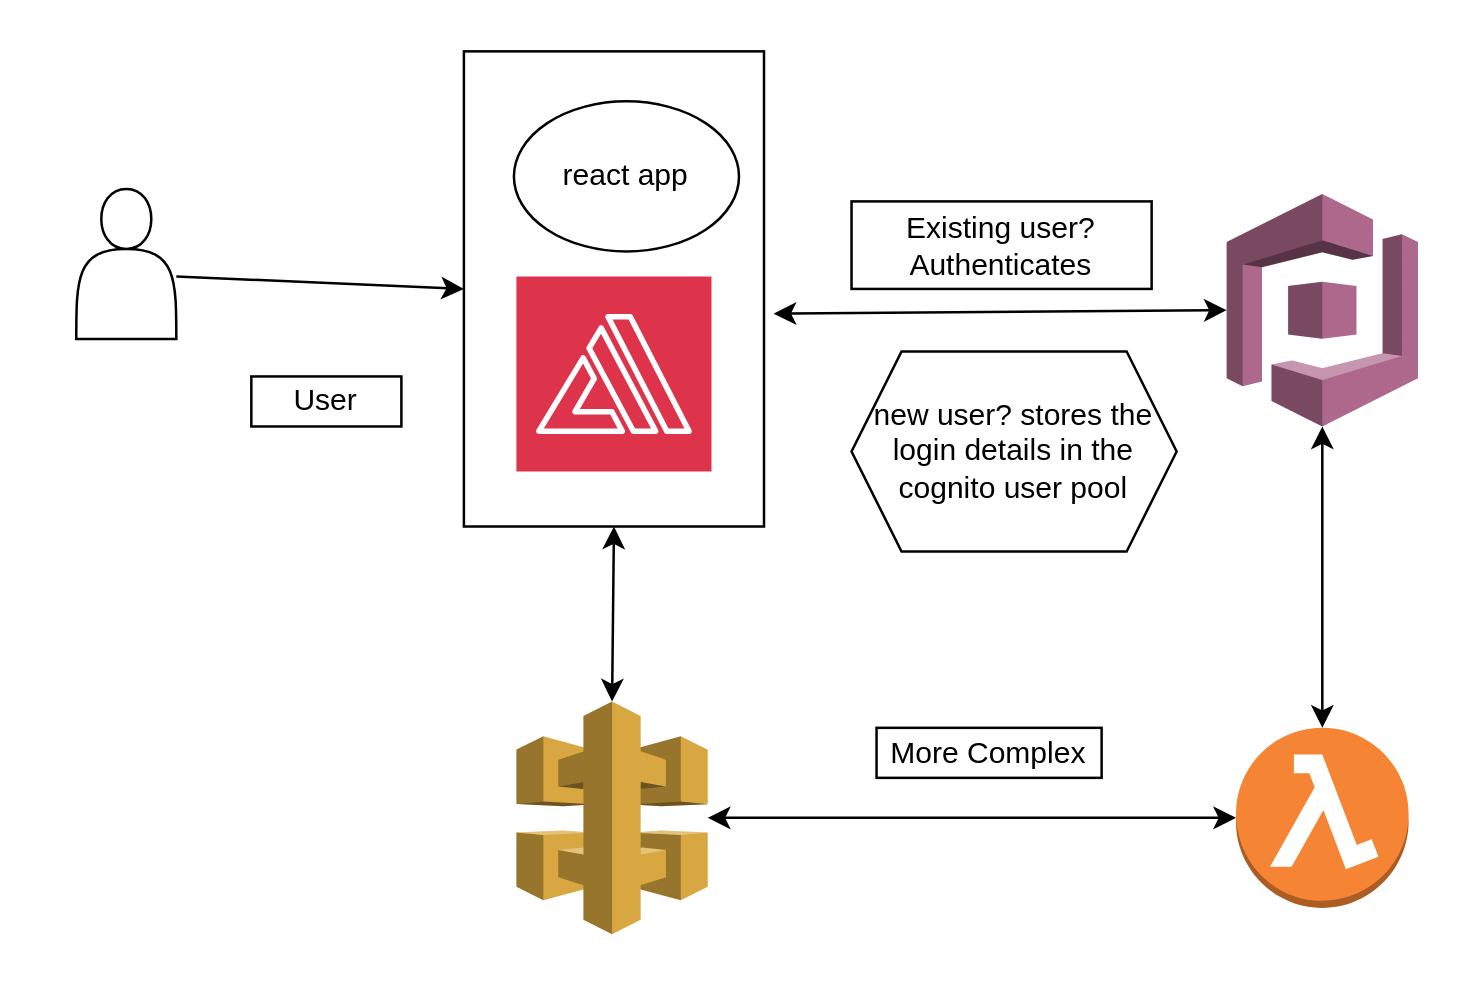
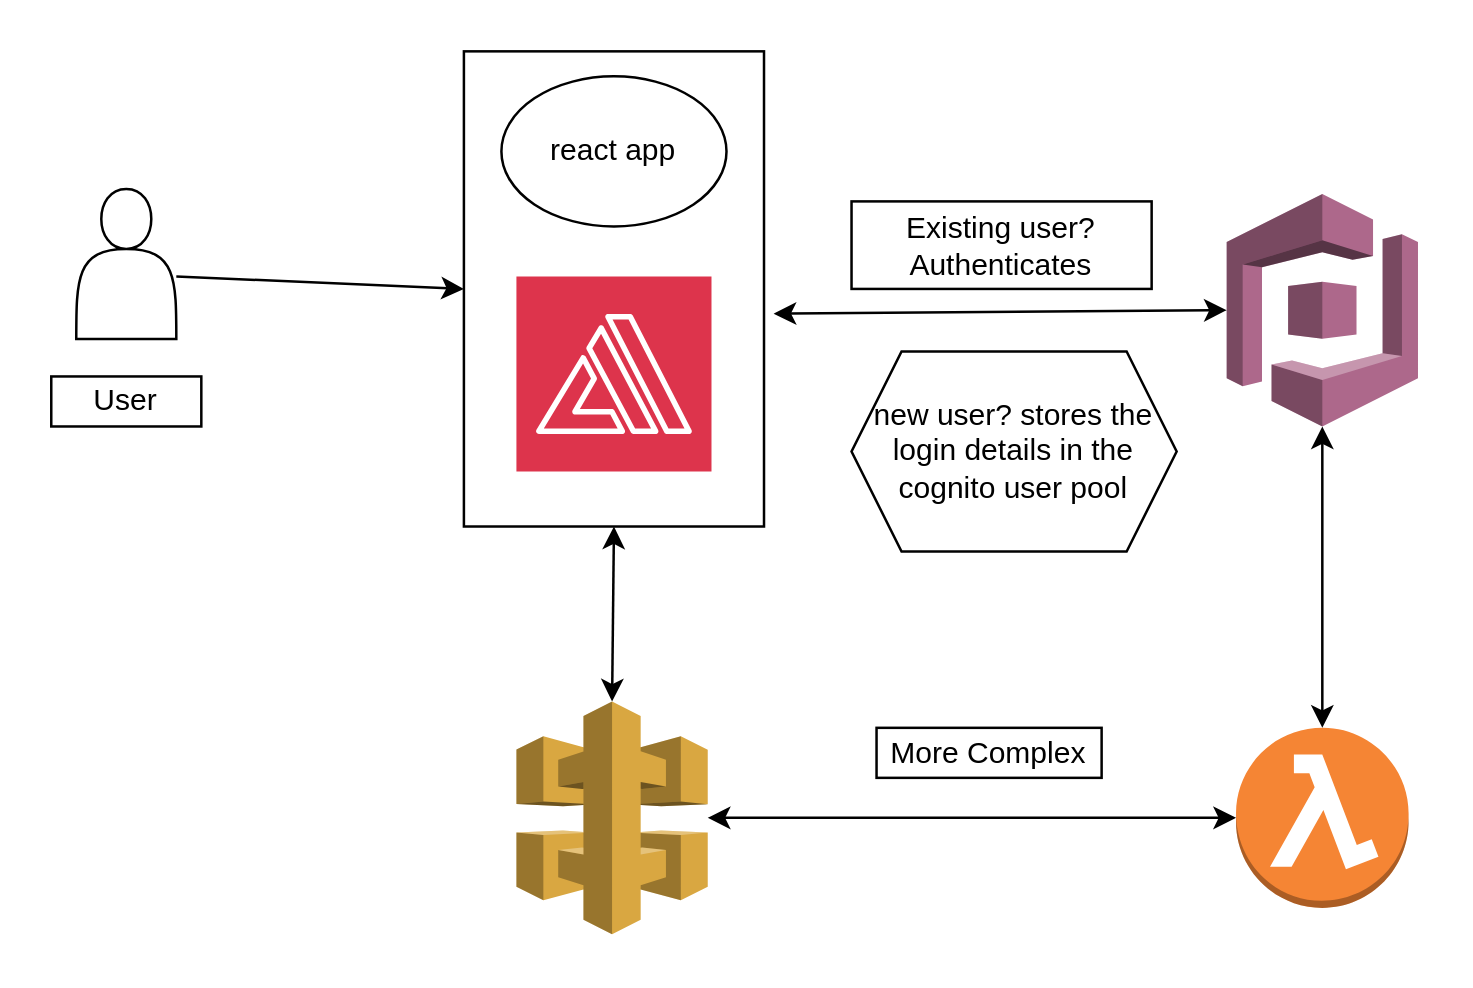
(626, 176) -> (614, 151)
(326, 401) -> (126, 401)
